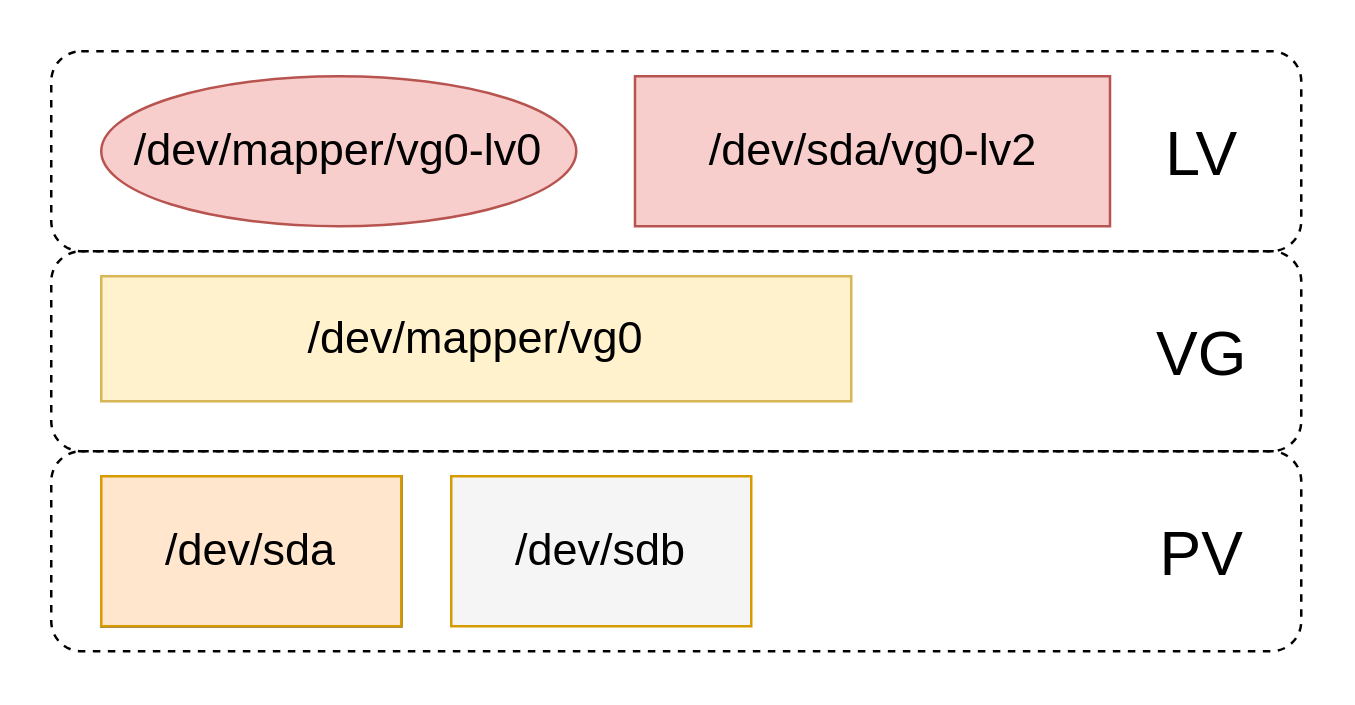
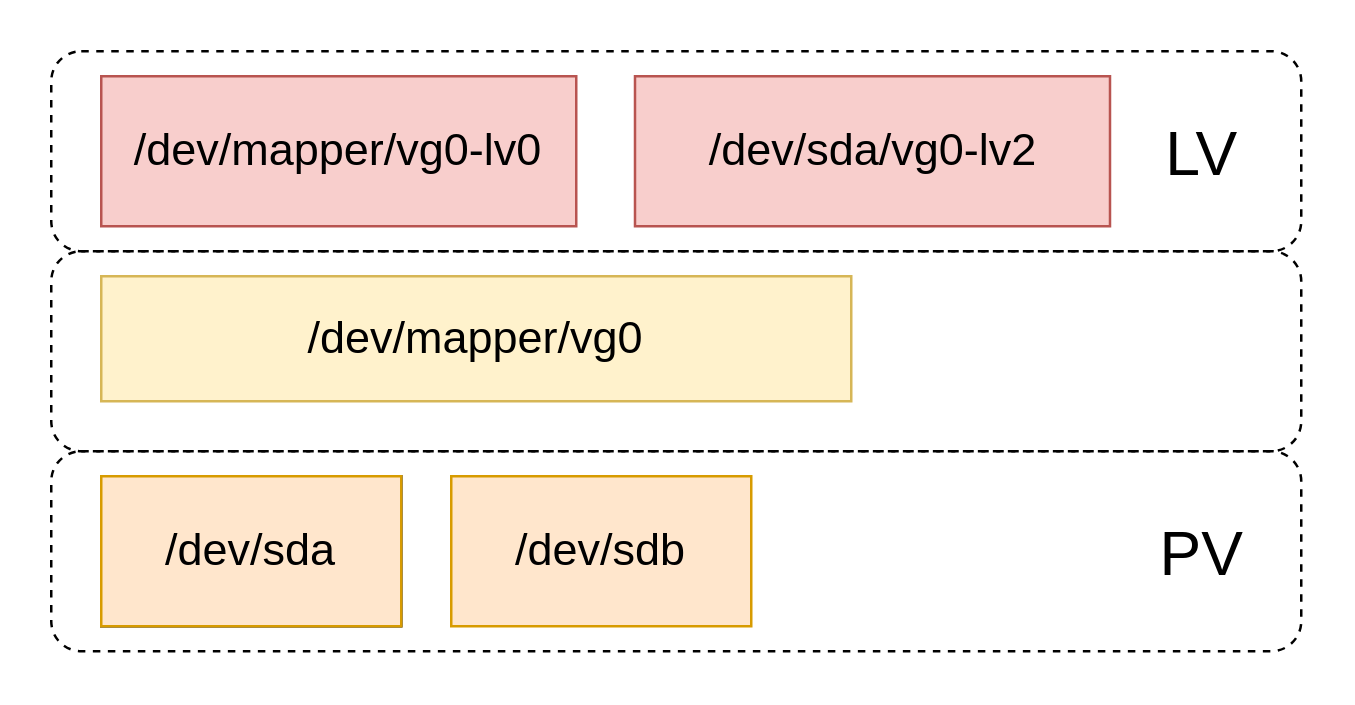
(339, 151) -> (339, 151)
(1201, 351) -> none
(601, 551) -> (601, 551)
